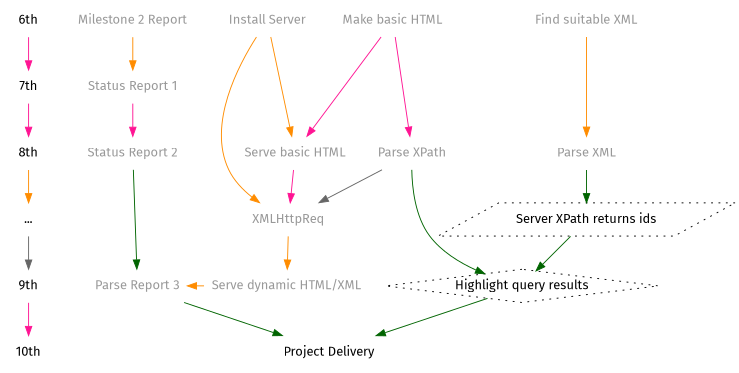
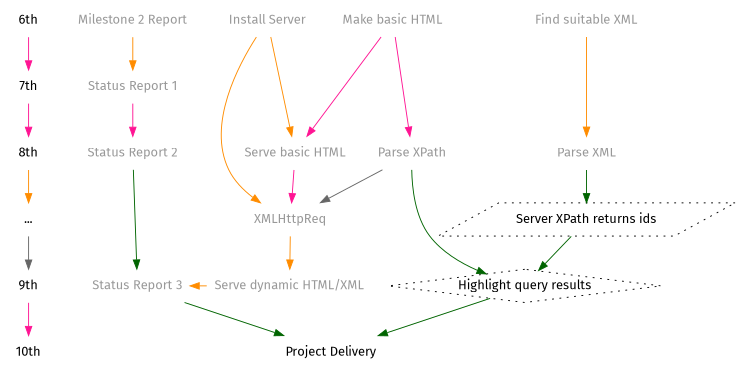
(137, 286) -> (137, 286)
